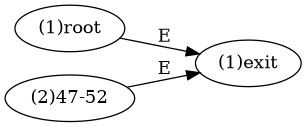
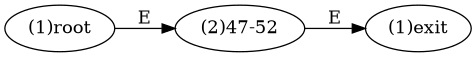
(153, 45) -> (138, 28)
